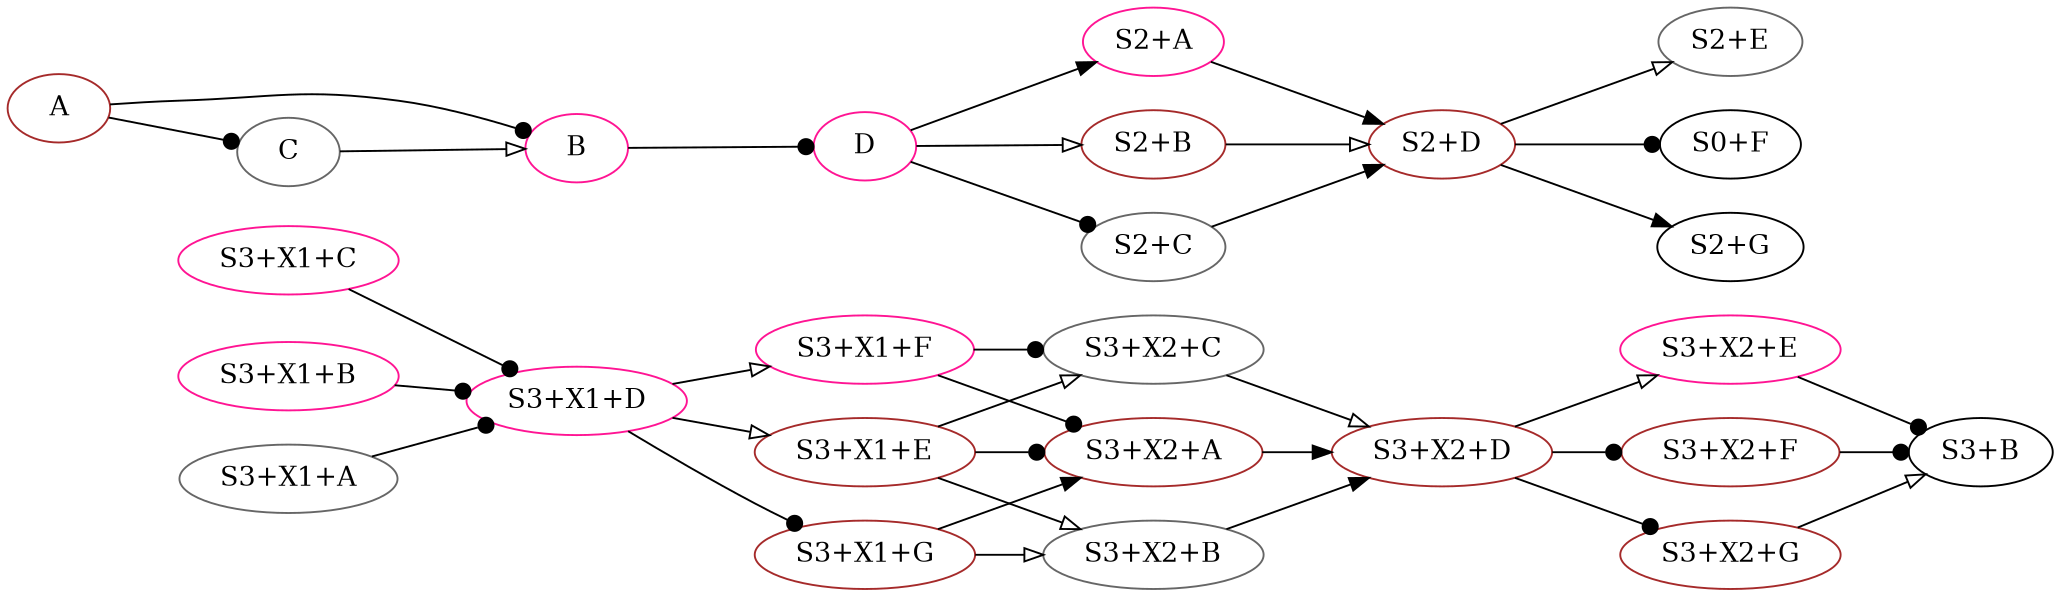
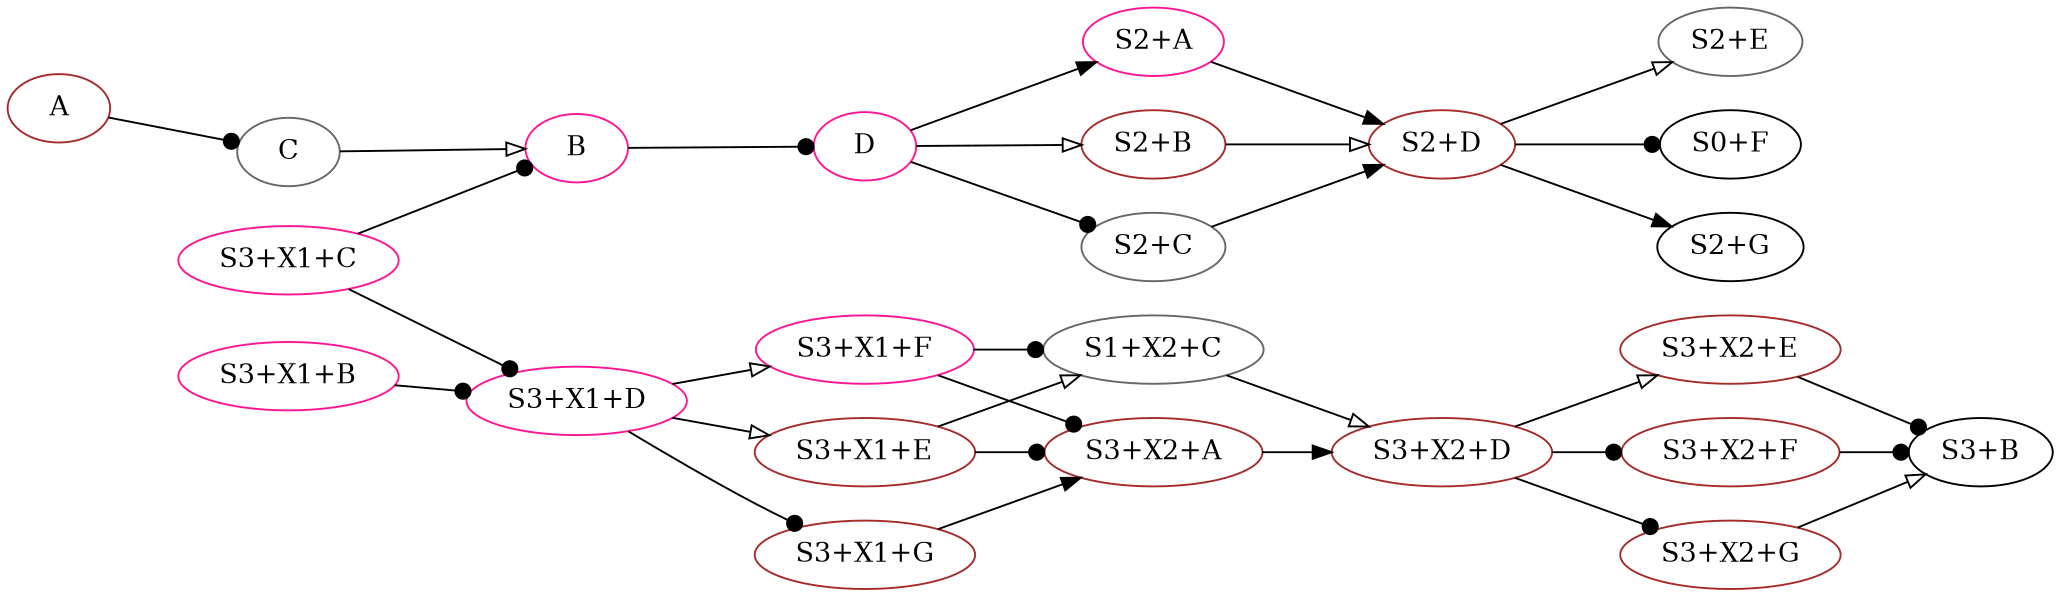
(315, 94) -> (438, 202)
(1153, 350) -> (1153, 350)
(1730, 350) -> (1730, 350)
(288, 479) -> none
(1153, 555) -> none
